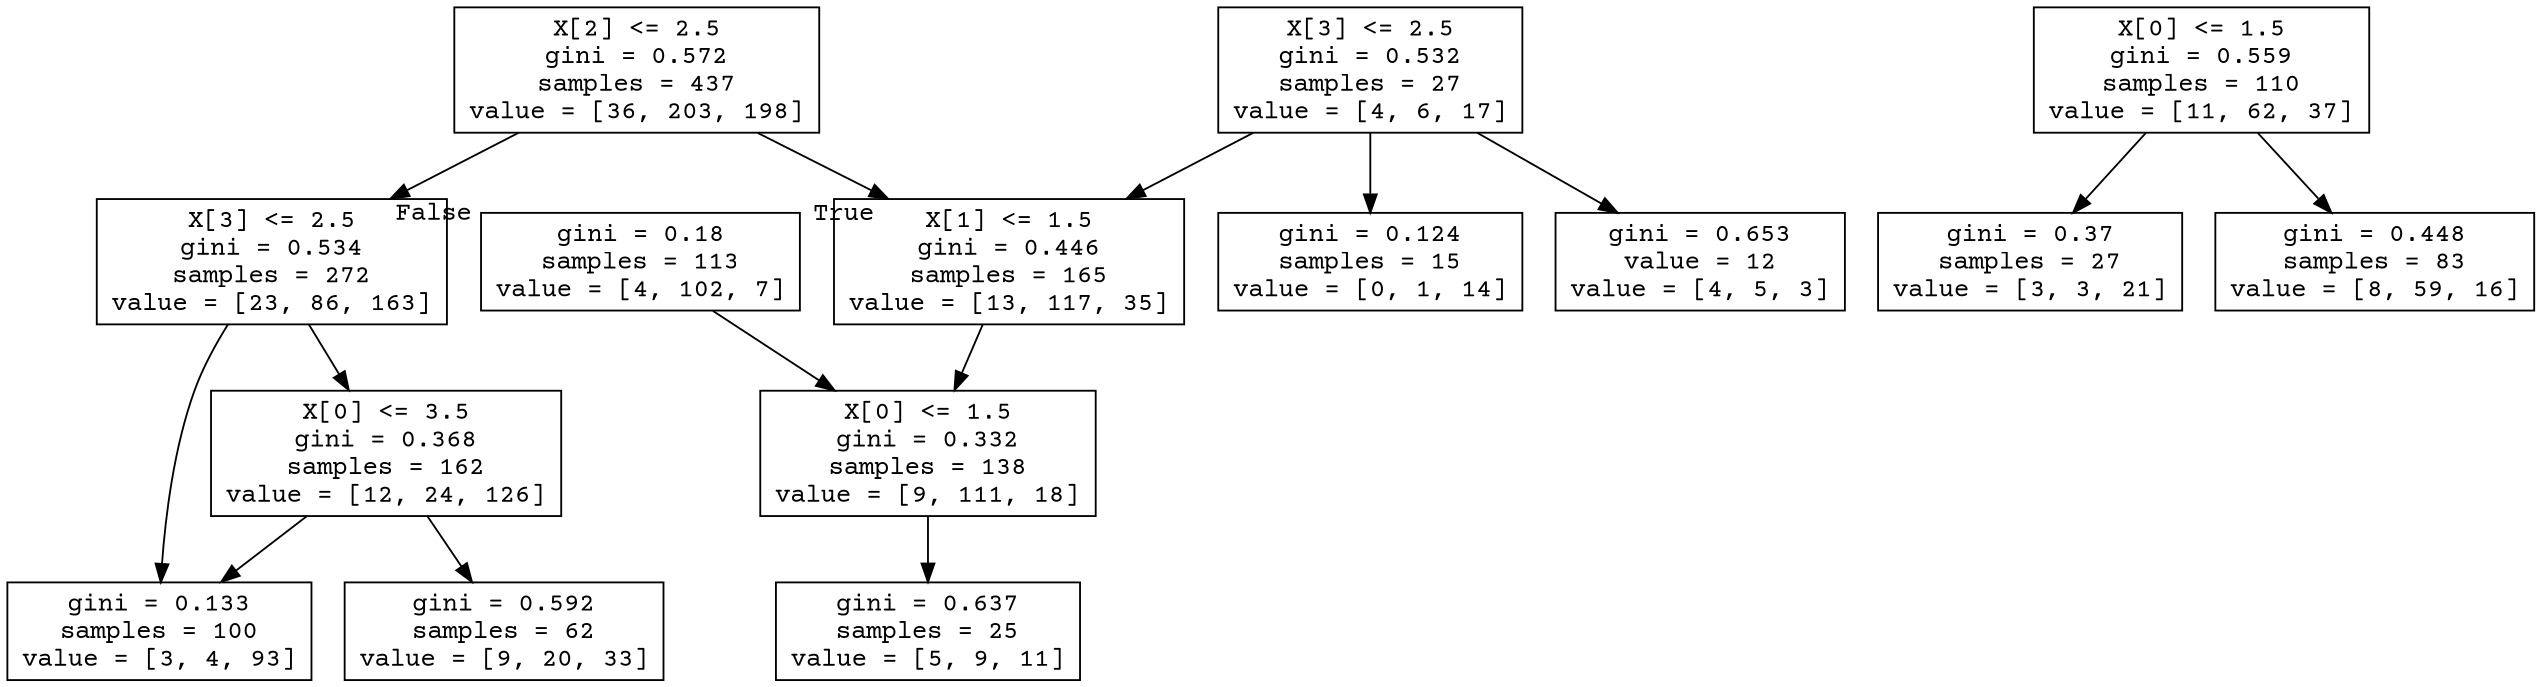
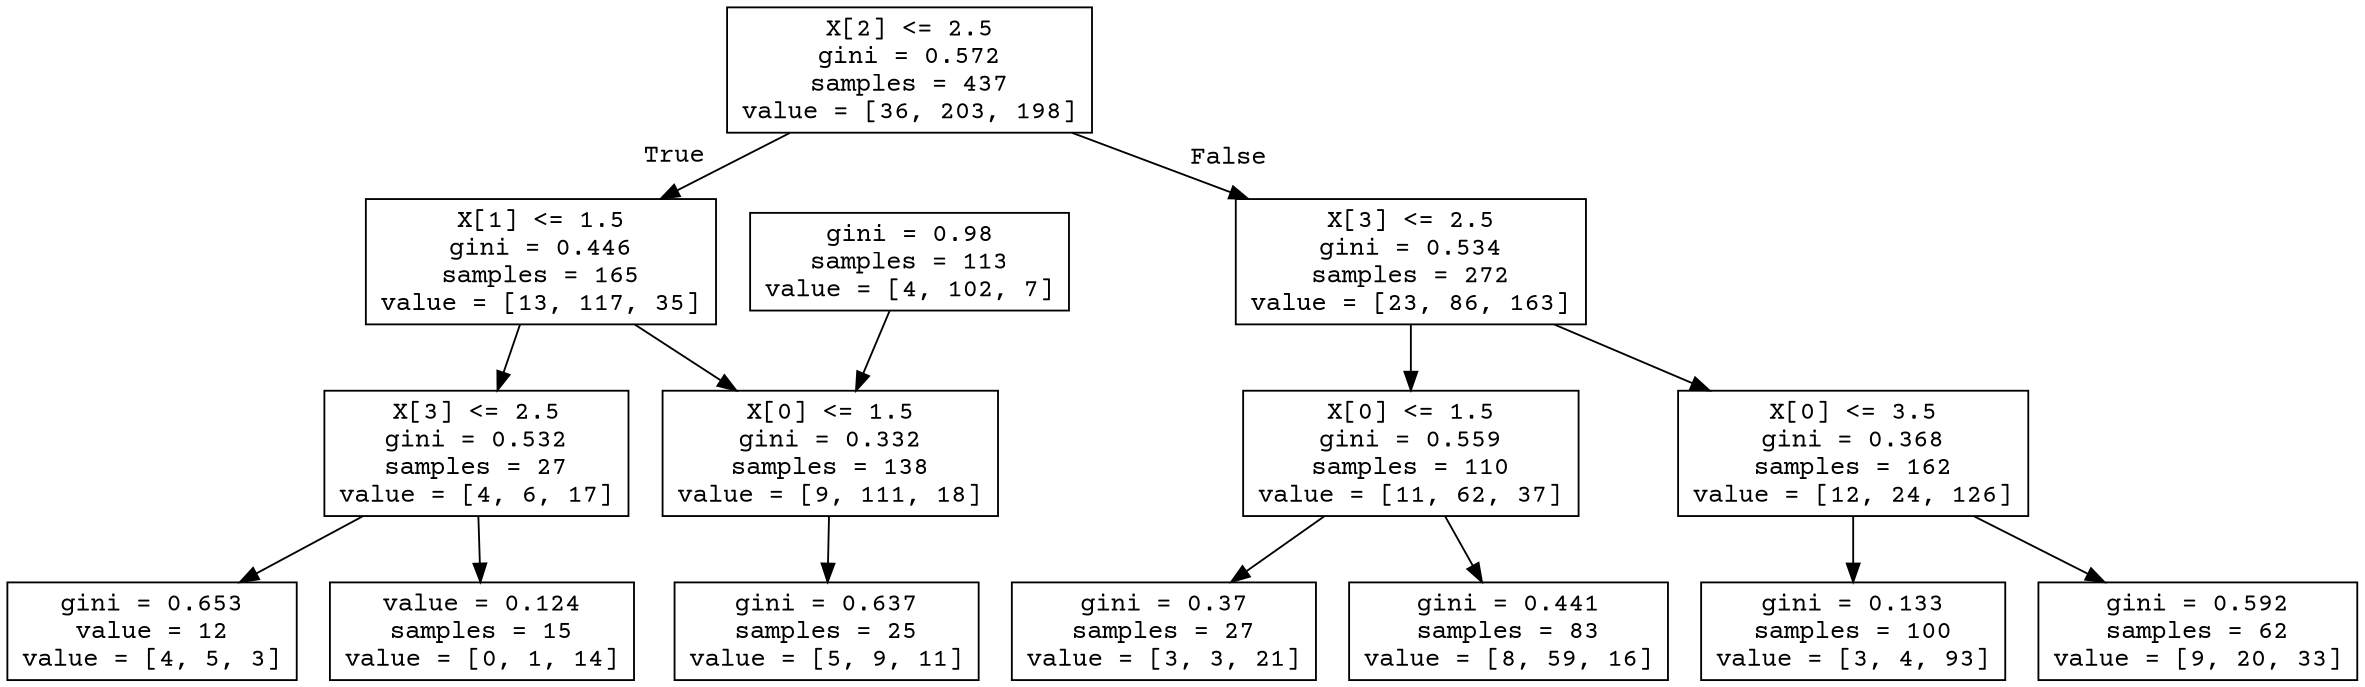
(1198, 162) -> (512, 349)
(640, 262) -> (910, 262)
(1370, 262) -> (482, 631)
(2375, 262) -> (1509, 631)
(180, 440) -> (1411, 348)
